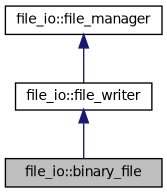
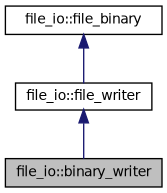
(84, 20) -> (84, 20)
(84, 173) -> (84, 173)
